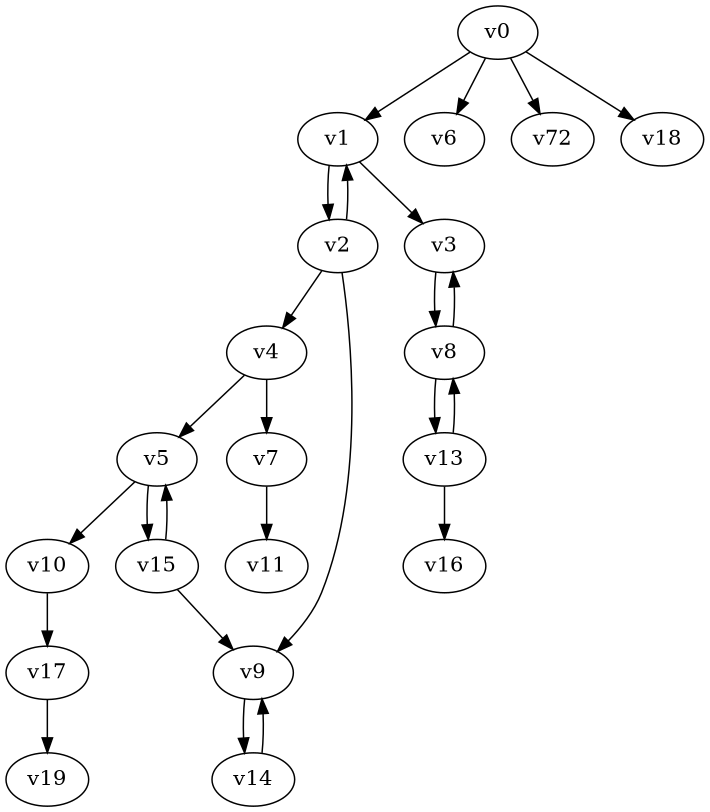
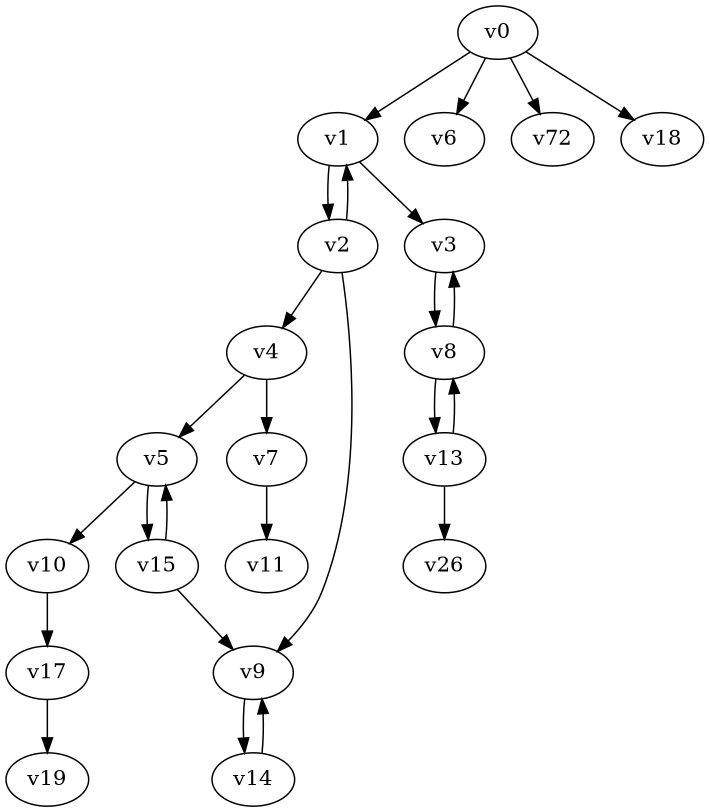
(445, 566) -> (445, 566)
